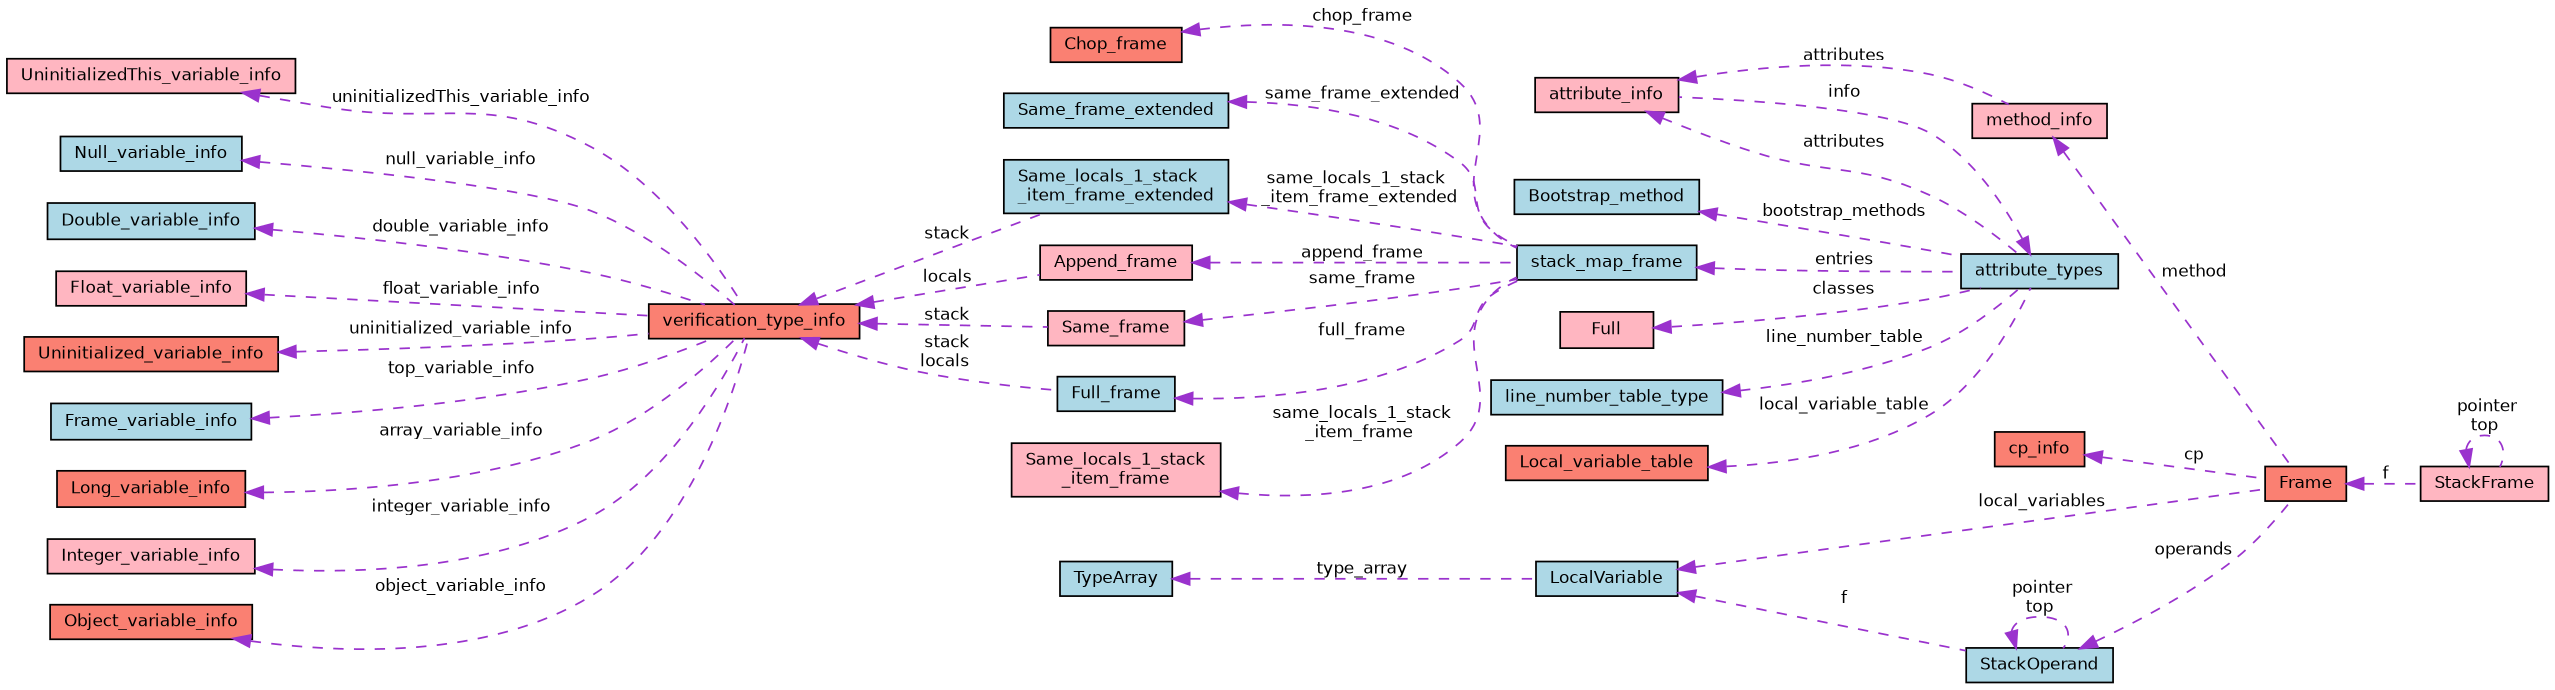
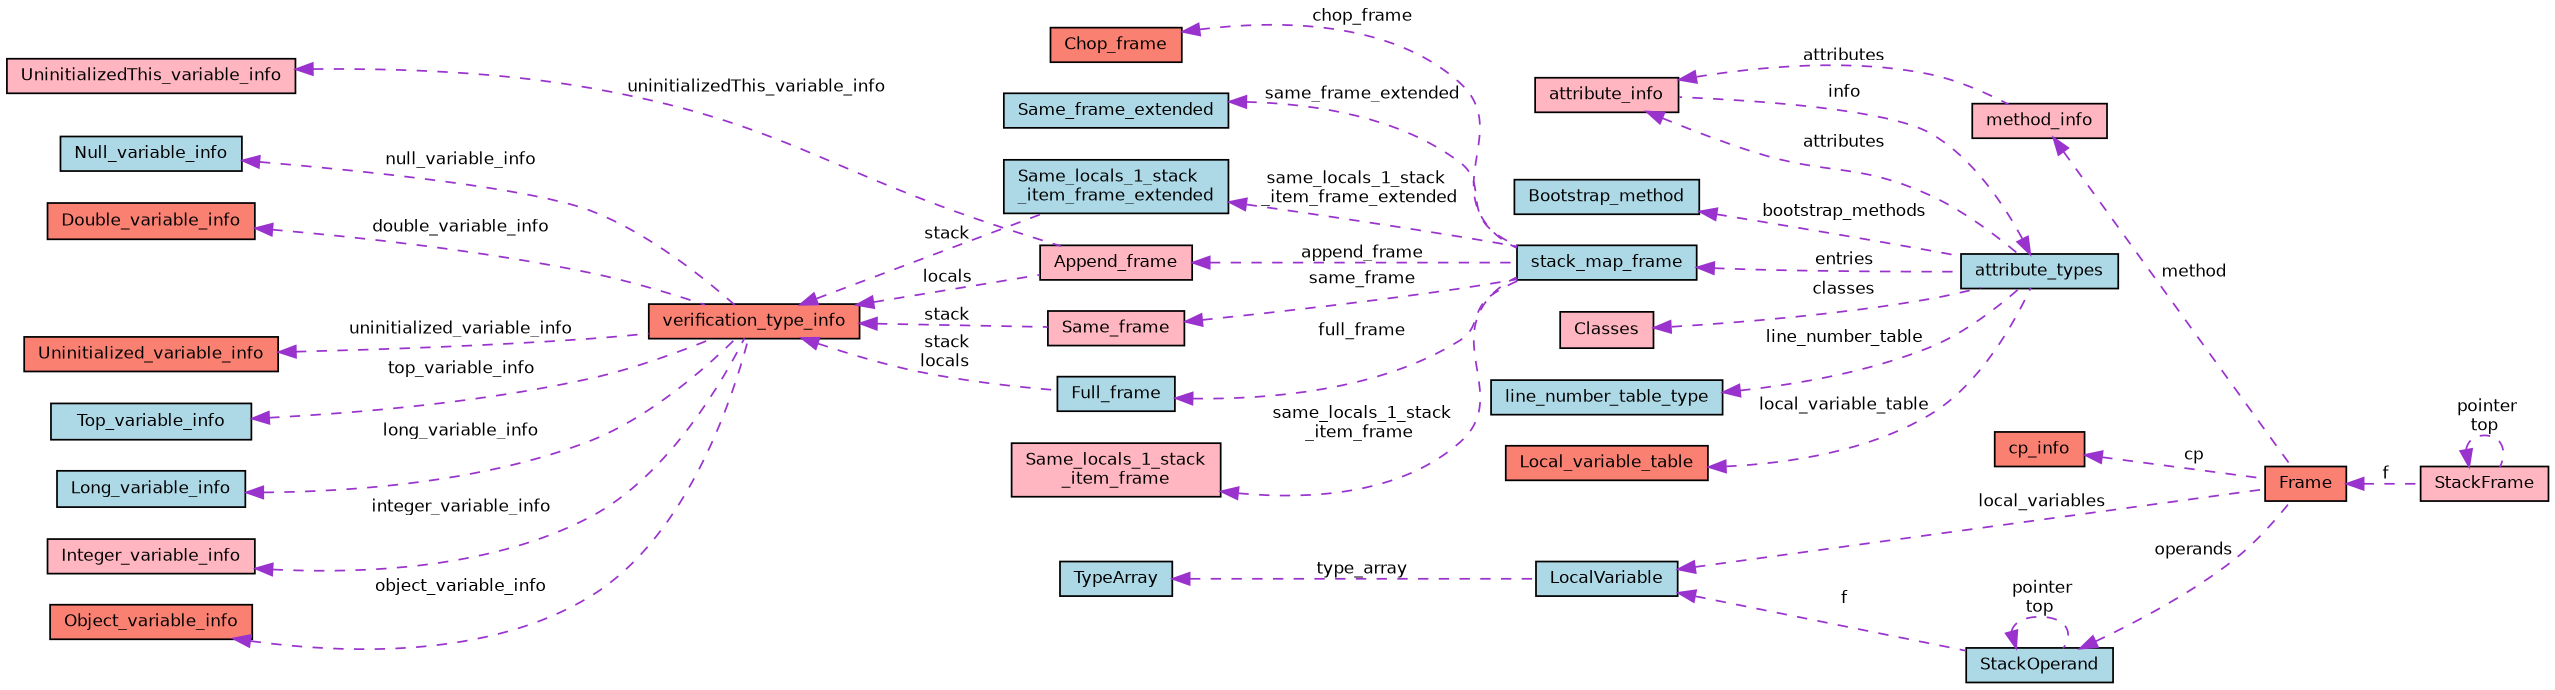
(537, 125) -> (697, 113)
(151, 221) -> (151, 221)
(151, 289) -> none
(1607, 330) -> (1607, 330)
(151, 422) -> (151, 422)
(459, 431) -> (459, 431)
(151, 489) -> (151, 489)
